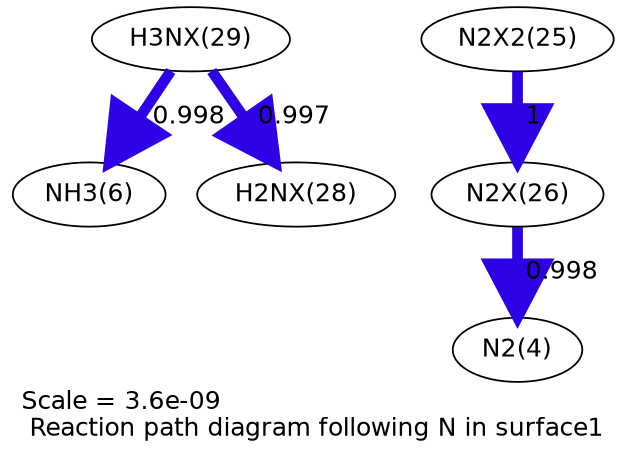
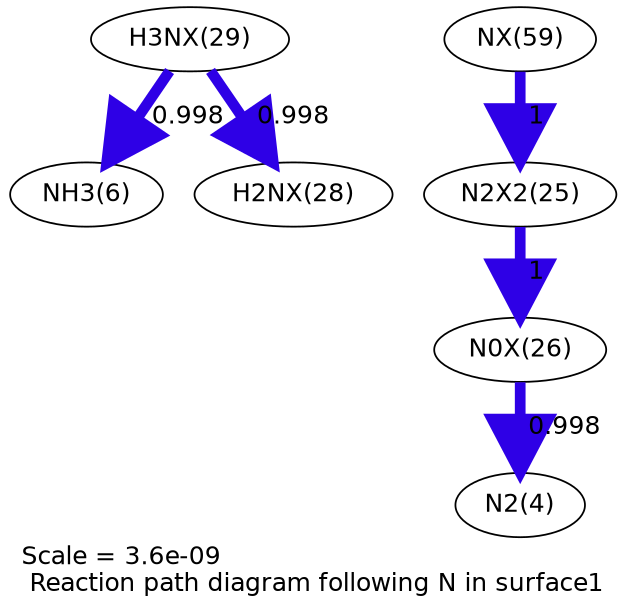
none -> (520, 39)
(291, 117) -> (290, 117)
(518, 195) -> (520, 350)
